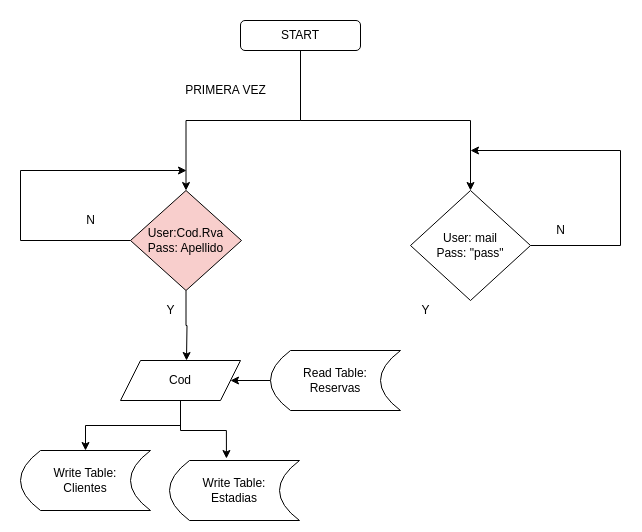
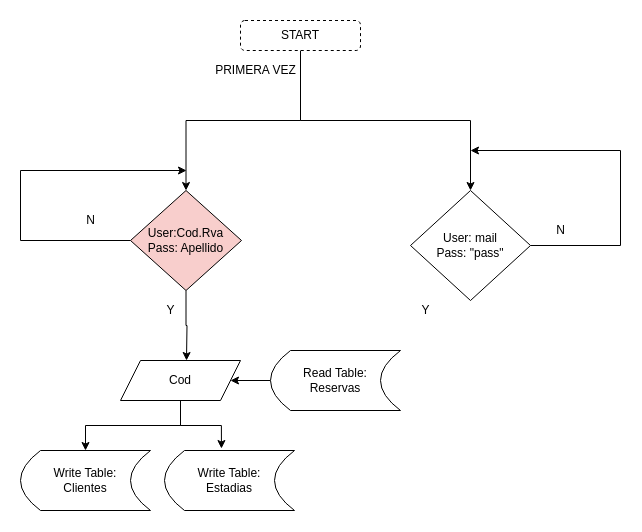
(301, 36) -> (301, 36)
(226, 91) -> (256, 71)
(235, 491) -> (230, 481)
